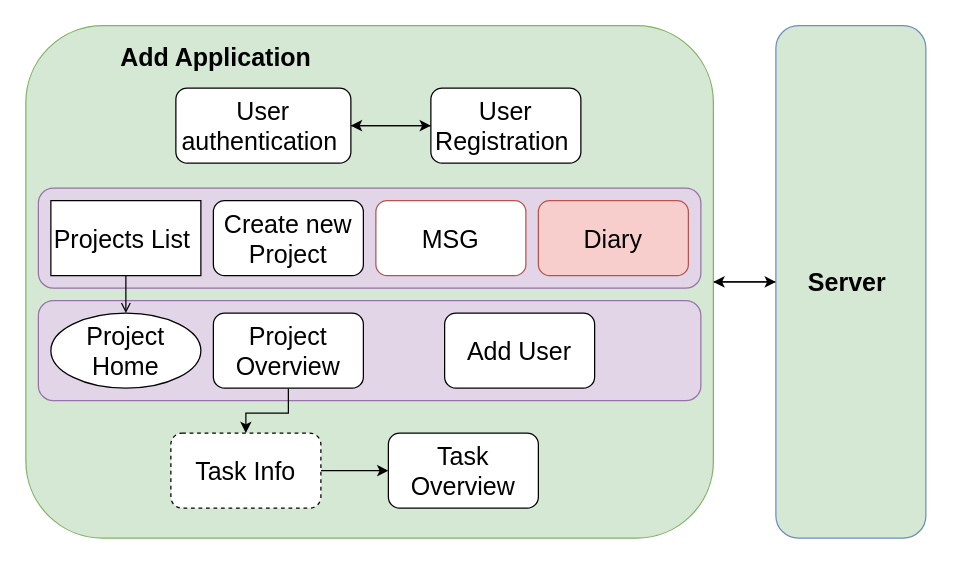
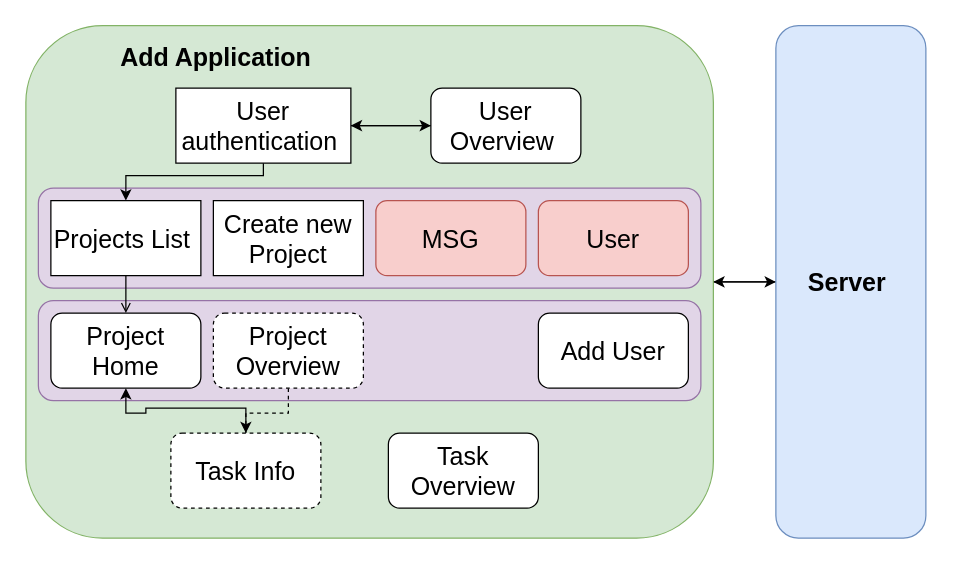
(263, 126) -> (263, 126)
(506, 126) -> (506, 126)
none -> (192, 176)
(288, 238) -> (288, 238)
(451, 238) -> (451, 238)
(613, 238) -> (613, 238)
(851, 282) -> (851, 282)
(126, 351) -> (126, 351)
(288, 351) -> (288, 351)
(519, 351) -> (613, 351)
(280, 413) -> (280, 413)
(350, 471) -> (176, 408)
